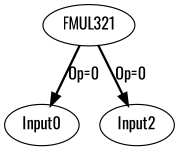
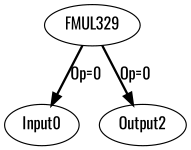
(89, 25) -> (92, 25)
(137, 125) -> (143, 125)
